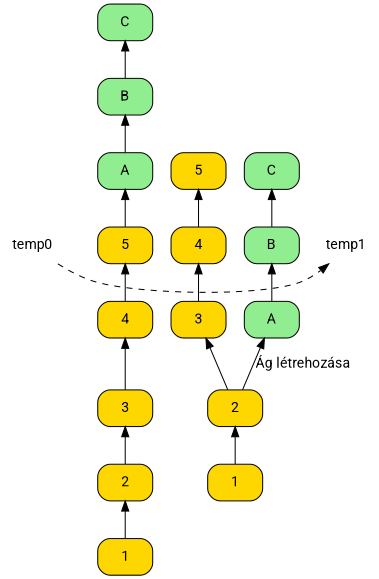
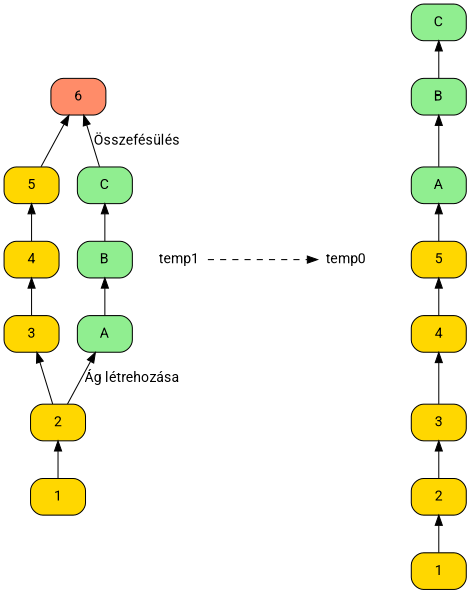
none -> (78, 97)
(189, 292) -> (258, 260)
